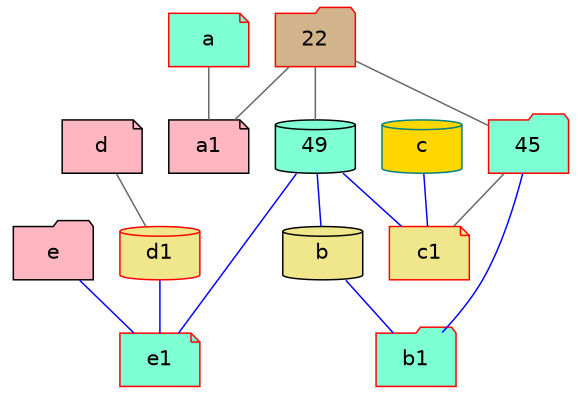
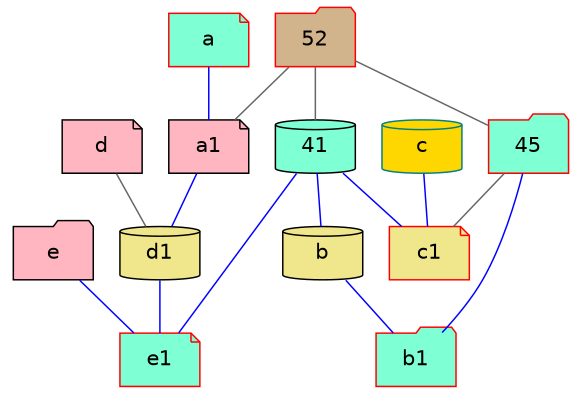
(315, 40) -> (315, 40)
(209, 93) -> (209, 93)
(315, 147) -> (315, 147)
none -> (184, 200)
(160, 253) -> (160, 253)
